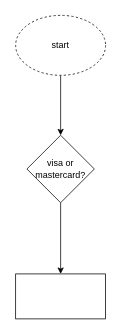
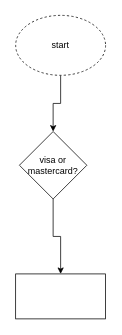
(60, 169) -> (53, 165)
